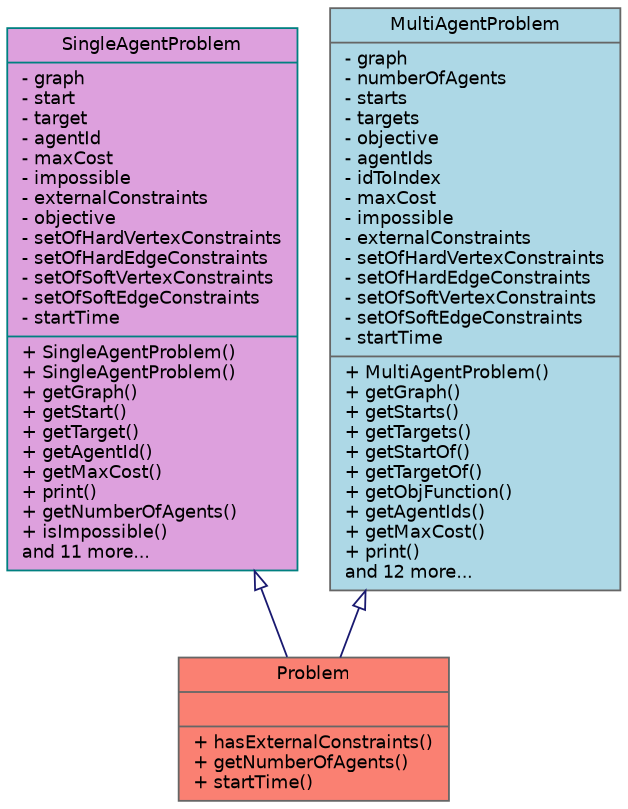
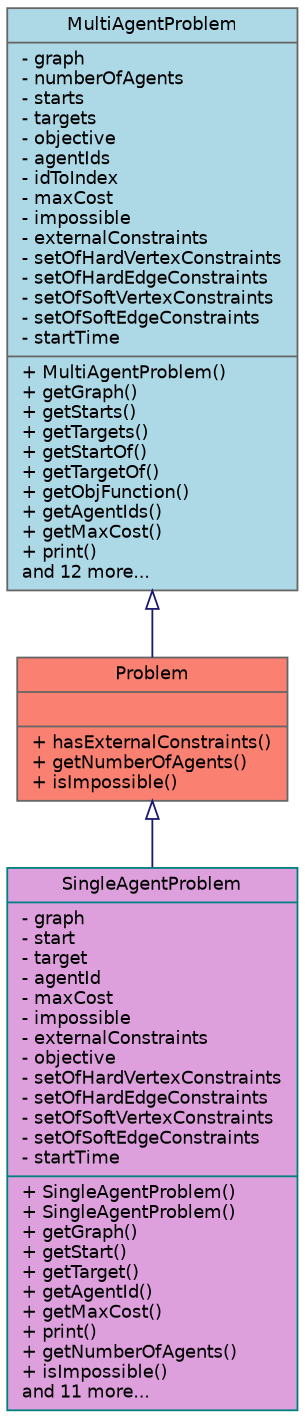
(274, 623) -> (152, 843)
(254, 783) -> (105, 783)
